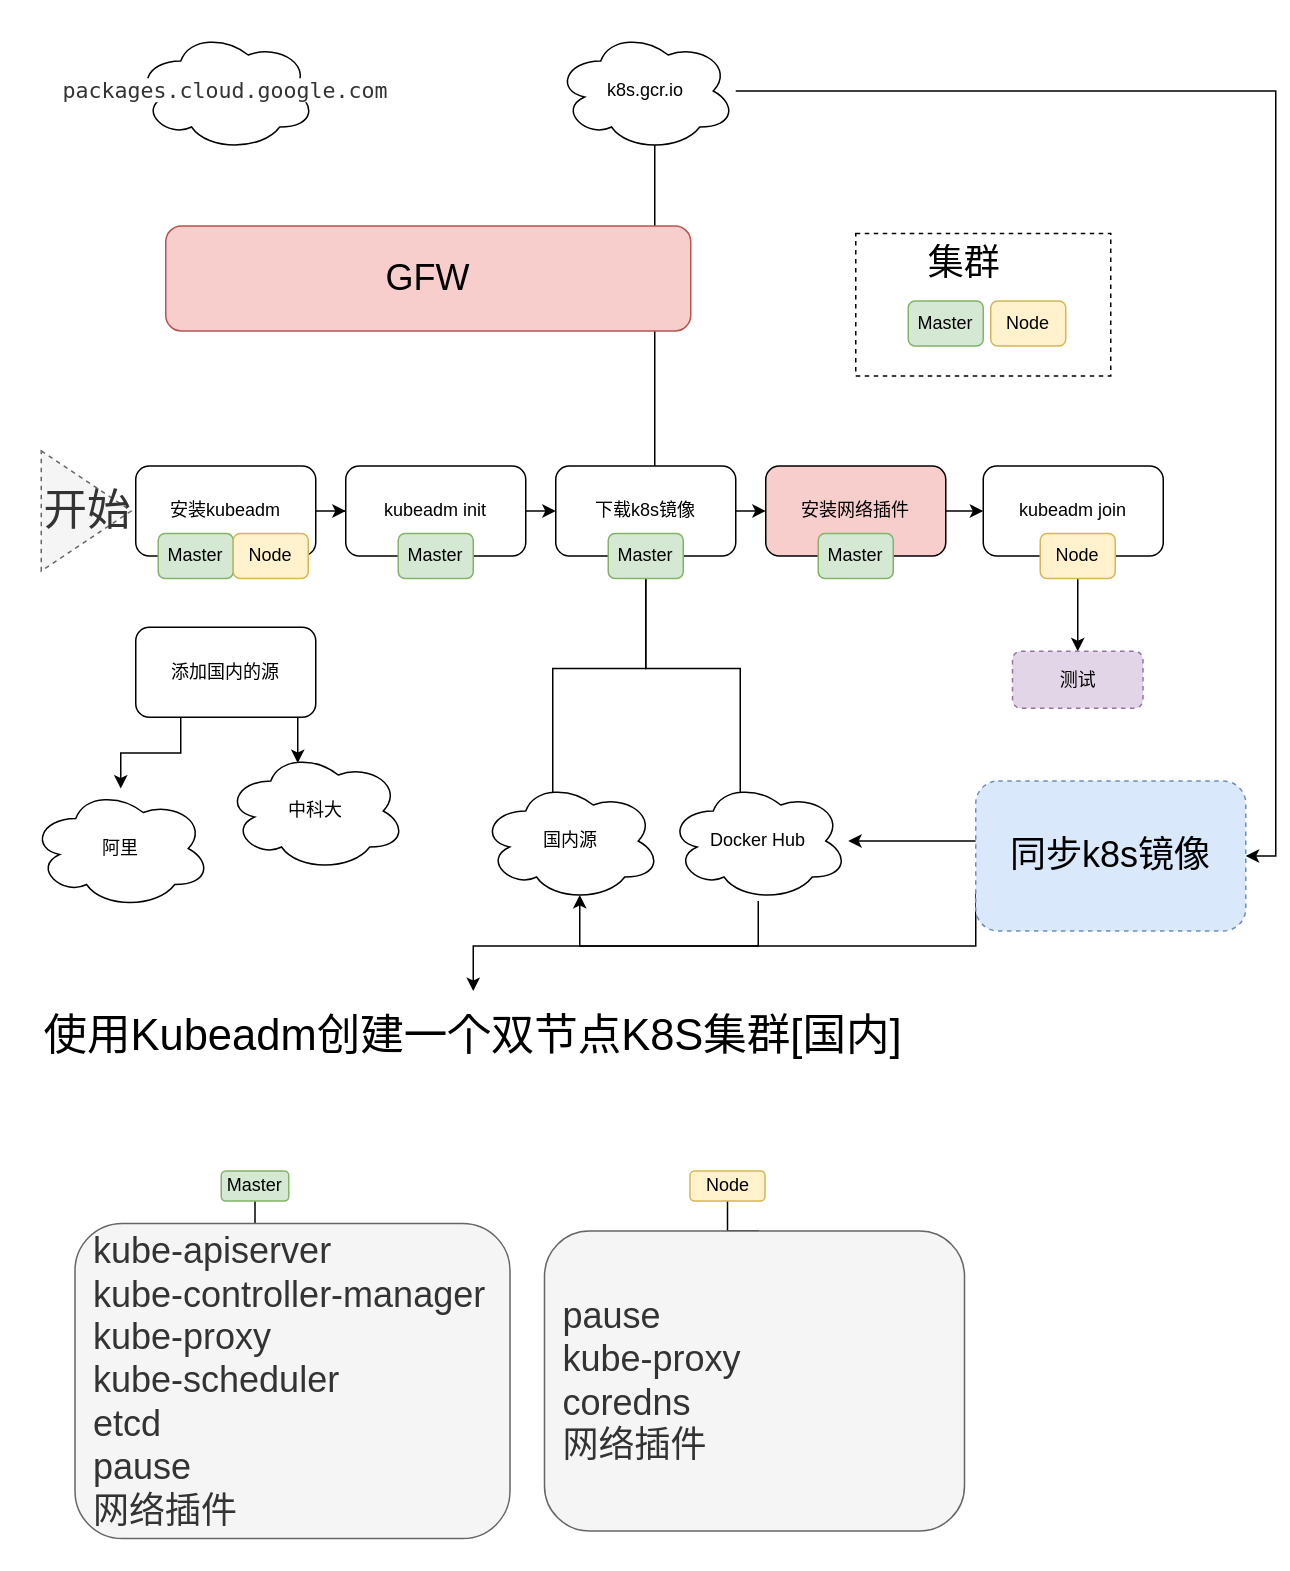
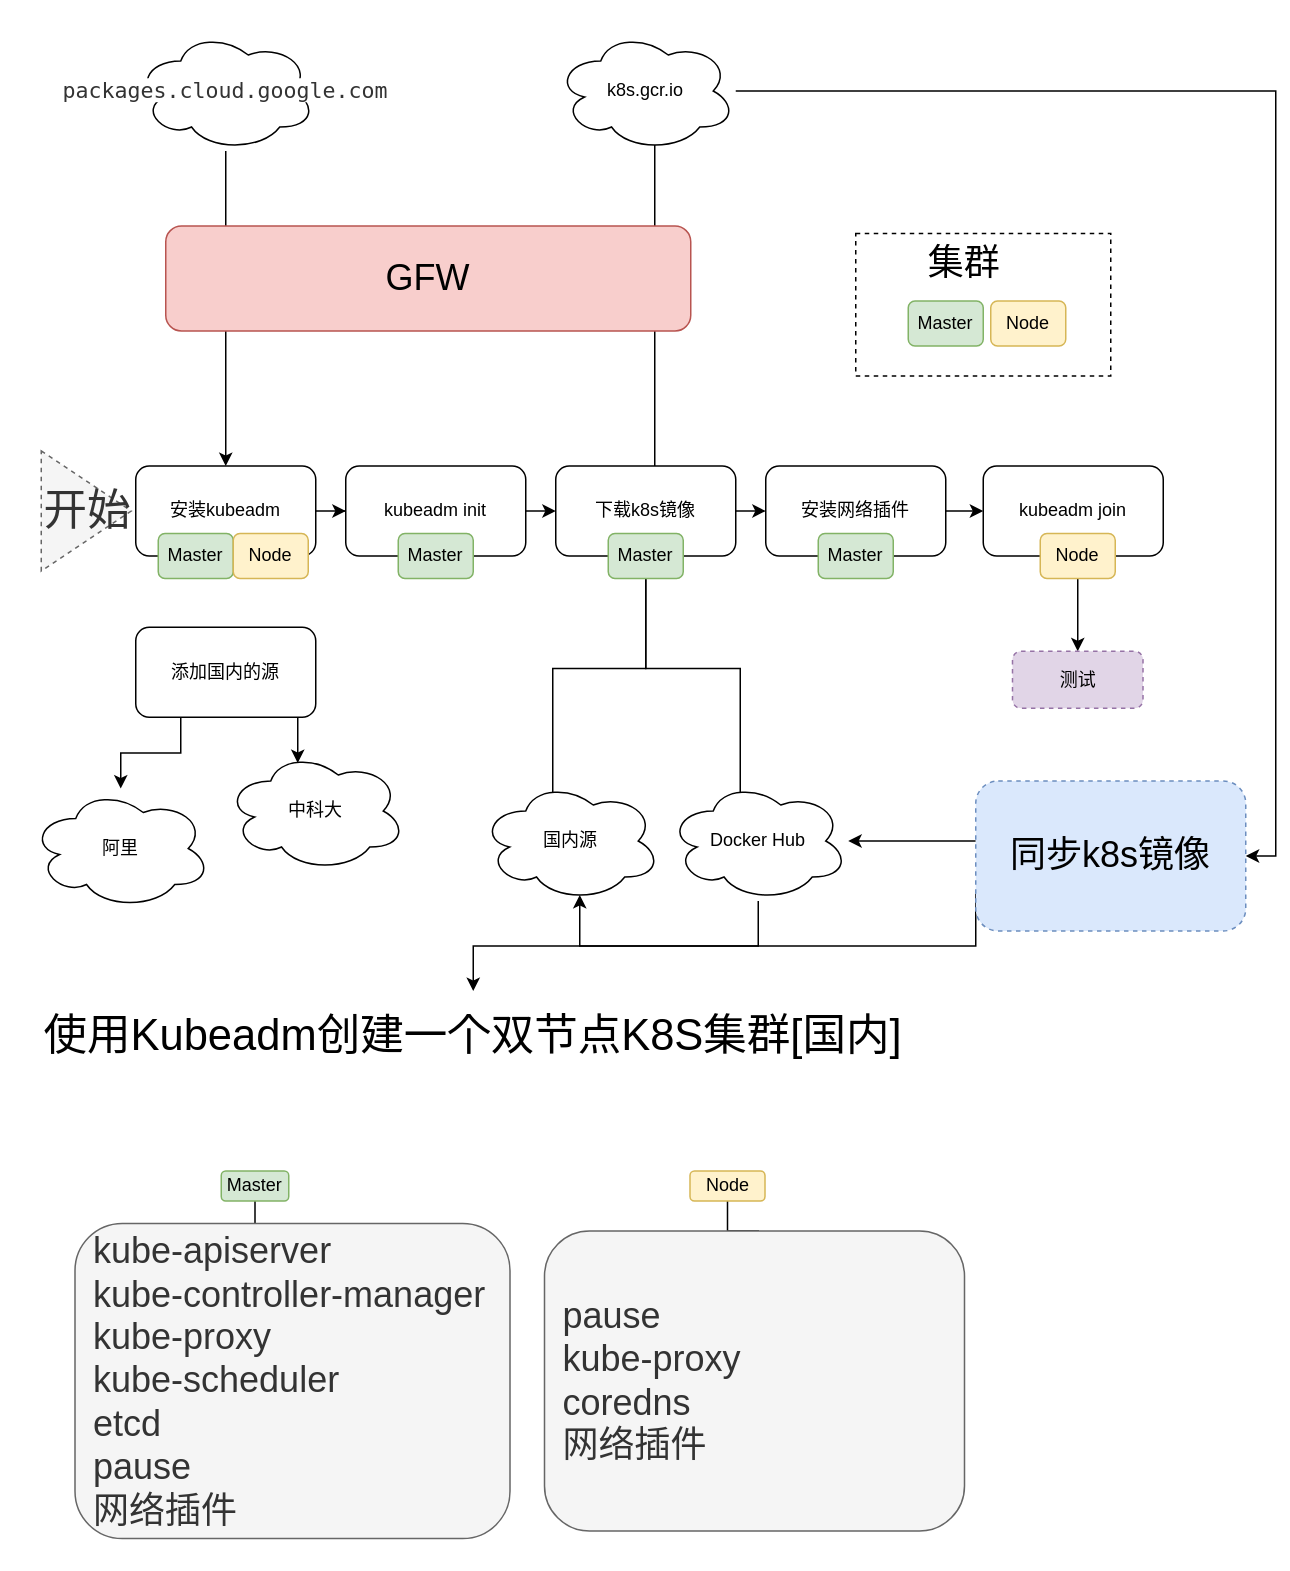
none -> (226, 393)
(856, 511) -> (856, 511)
